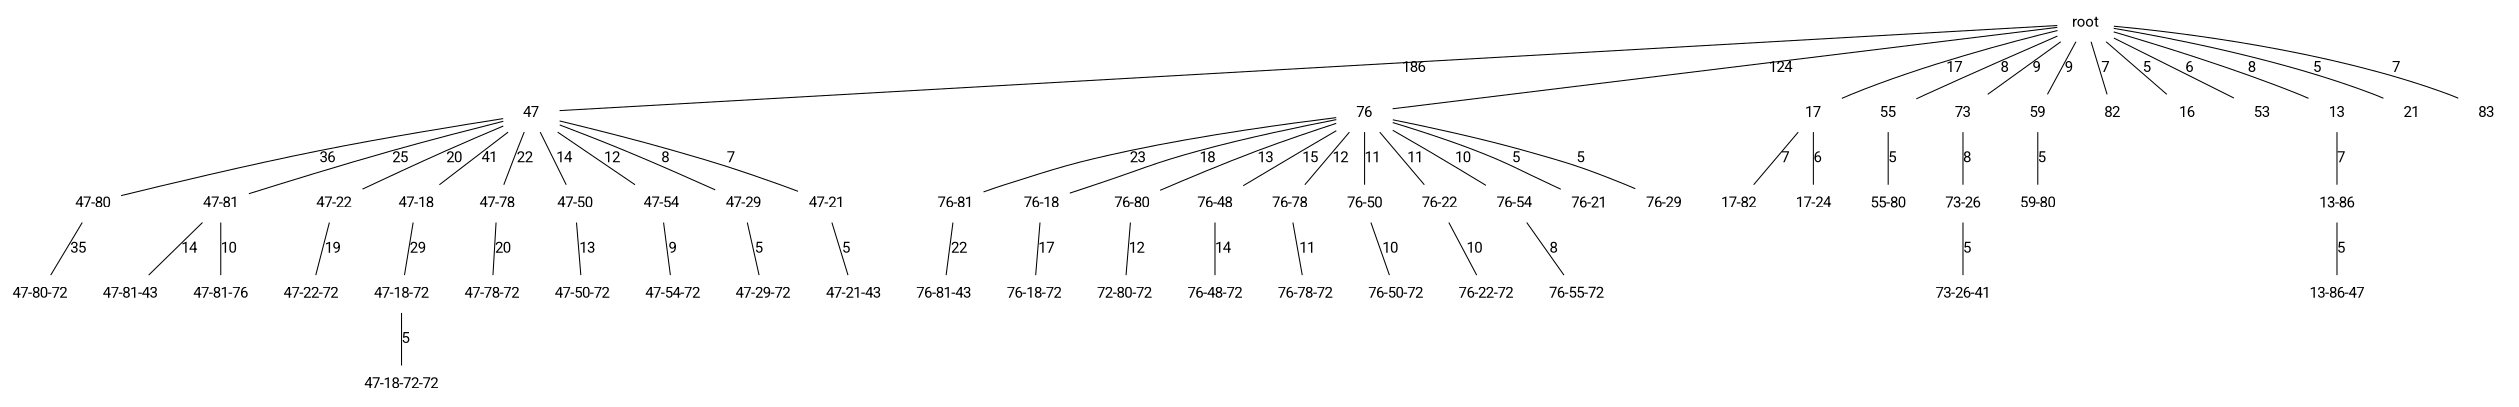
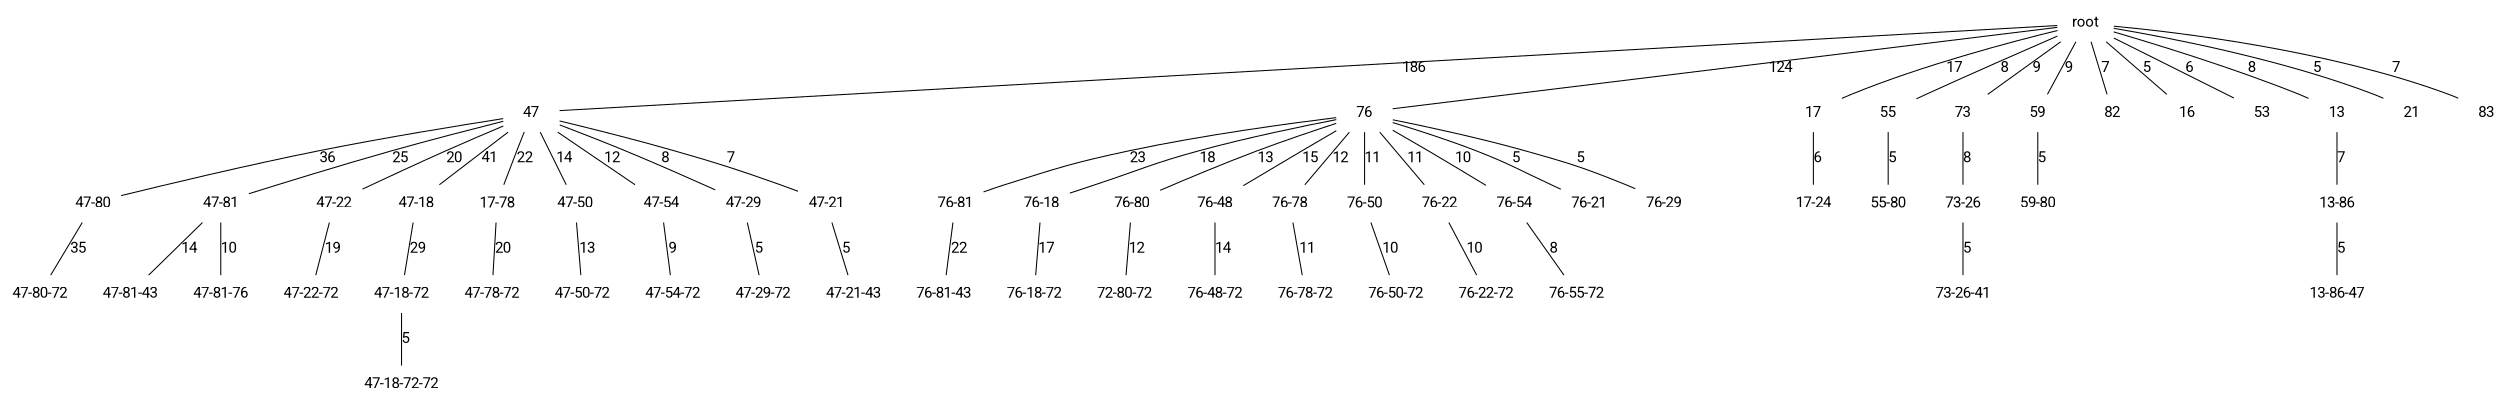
(497, 204) -> (497, 204)
(1739, 204) -> none
